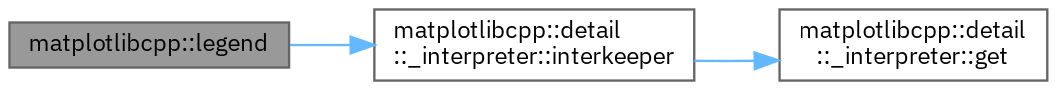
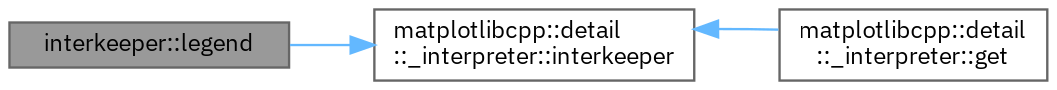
(149, 45) -> (149, 45)
(724, 61) -> (748, 29)
